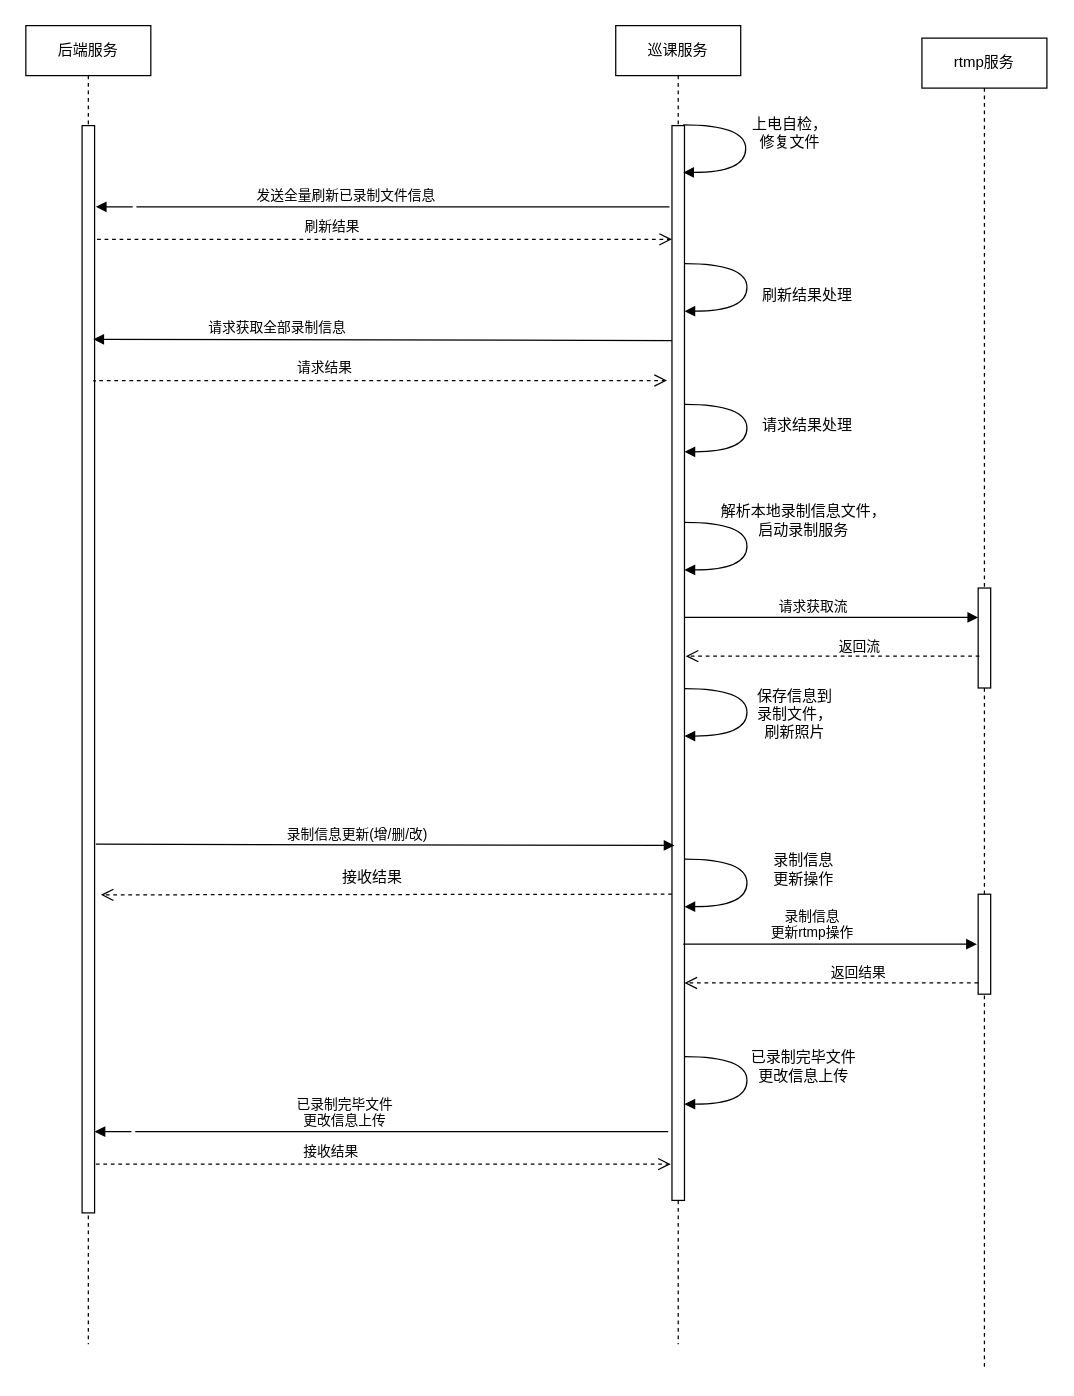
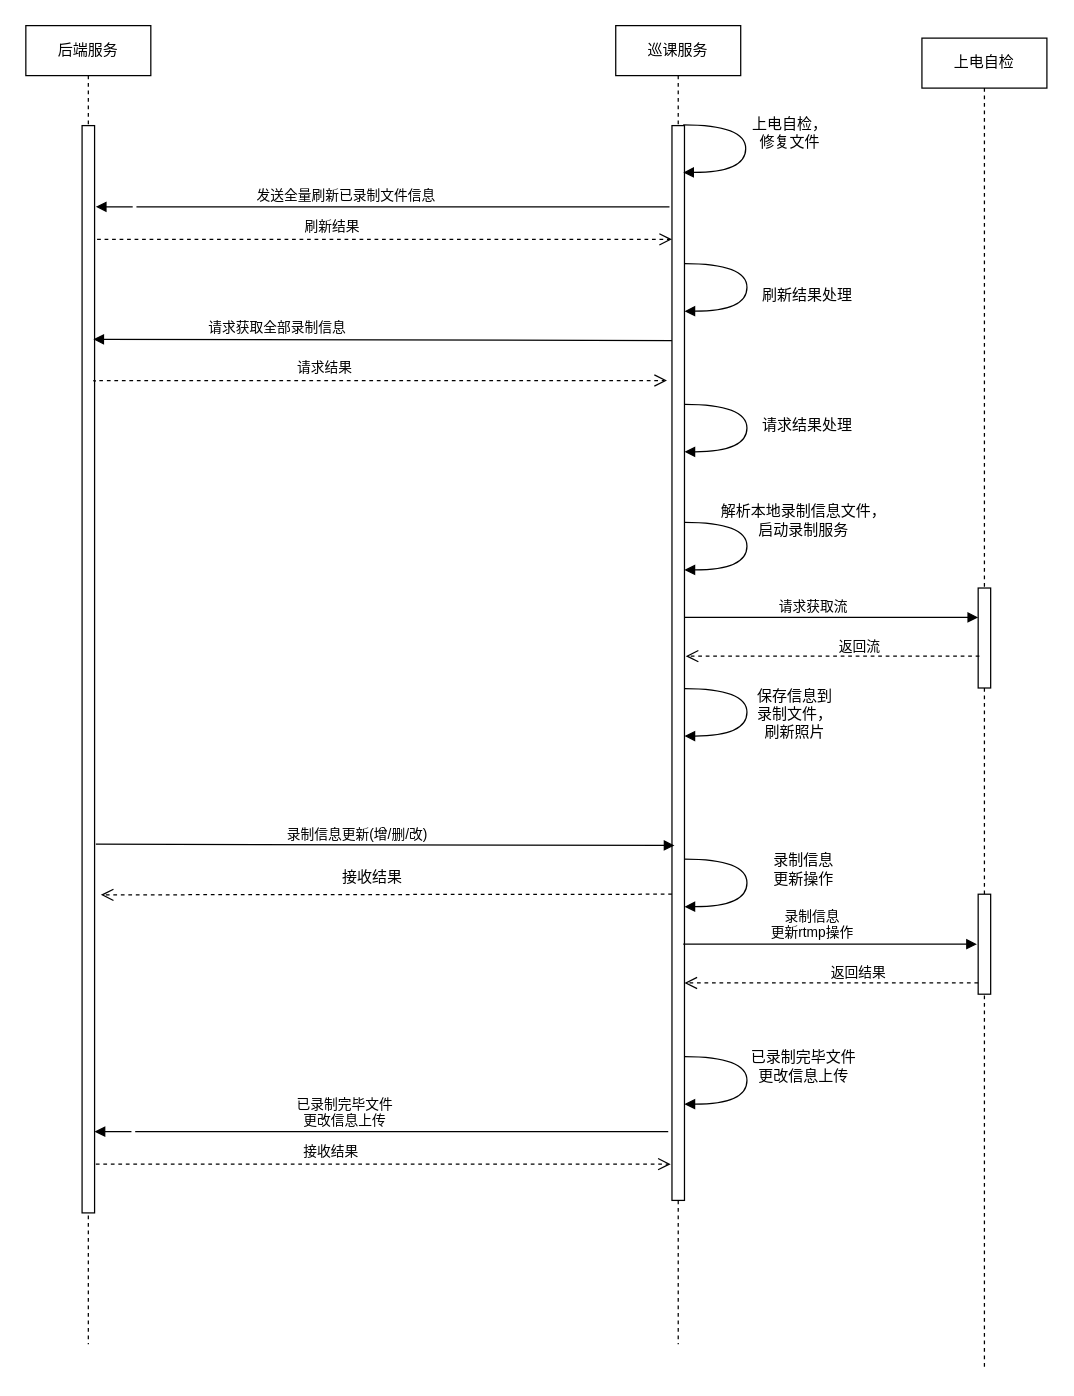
(984, 63) -> (984, 63)
